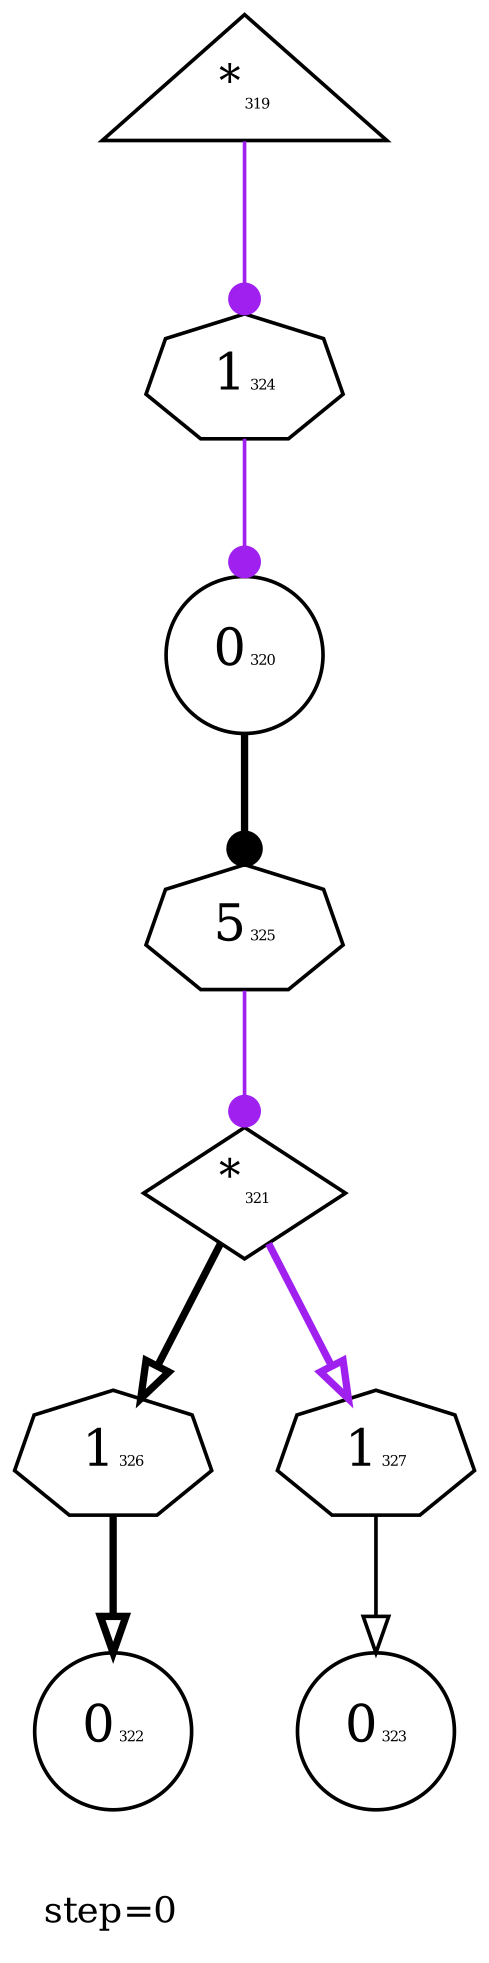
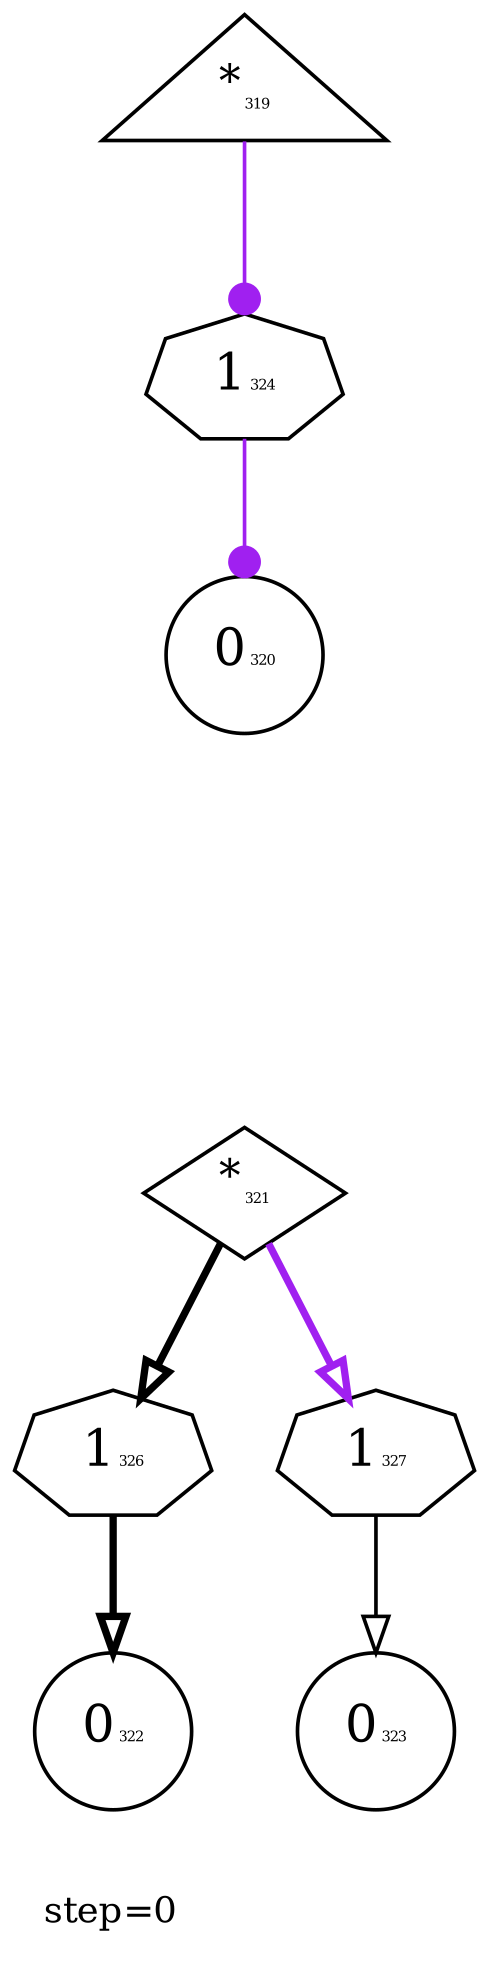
(245, 930) -> none
